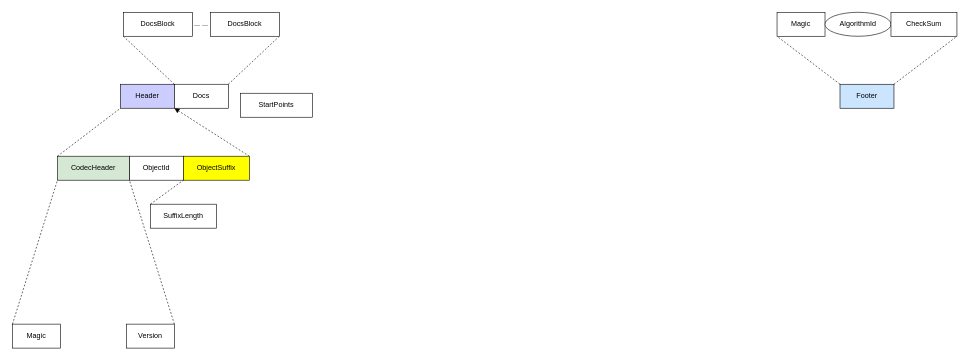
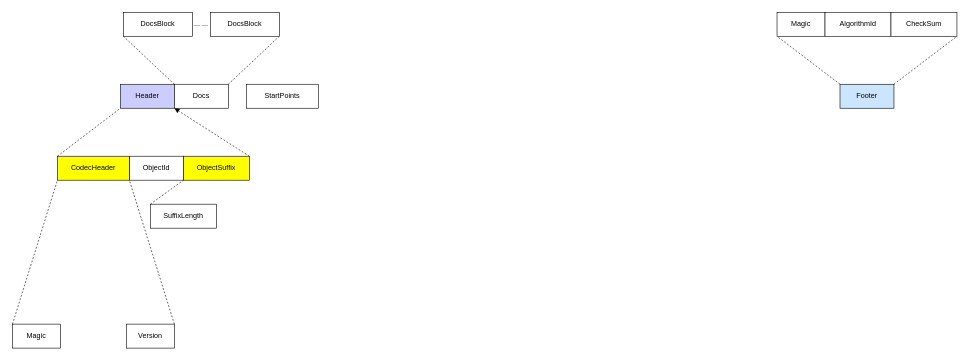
(858, 24) -> (858, 24)
(276, 105) -> (282, 96)
(93, 168) -> (93, 168)
